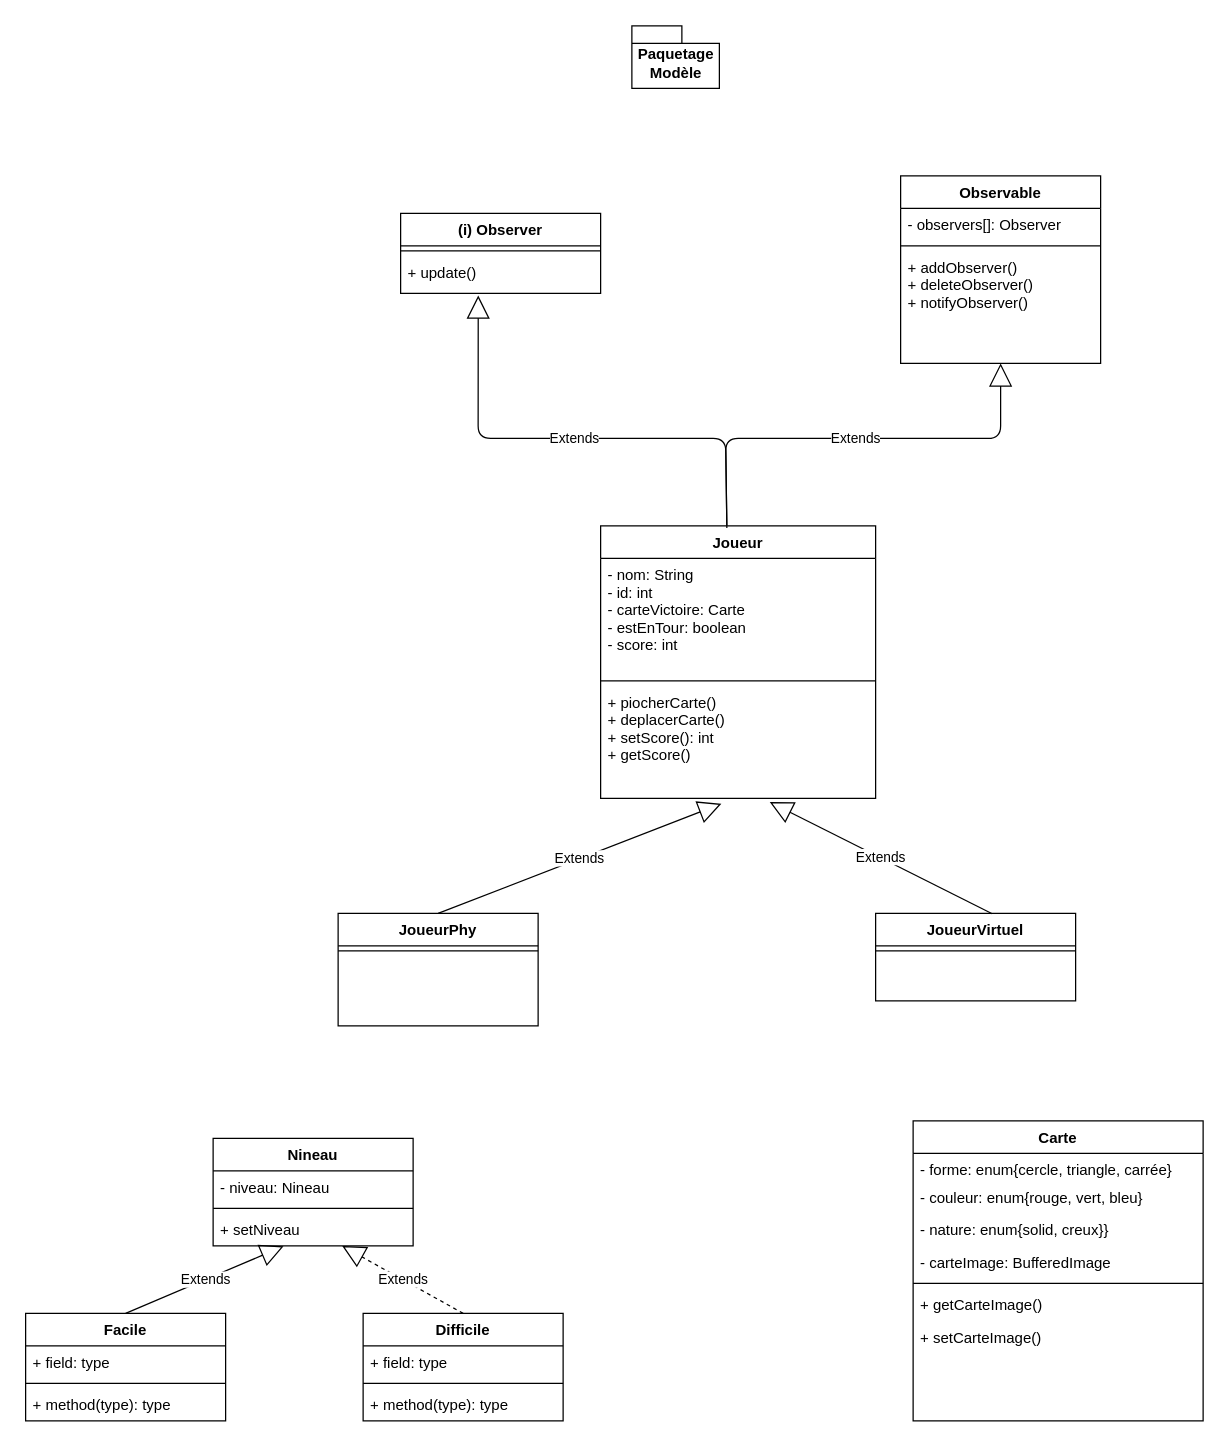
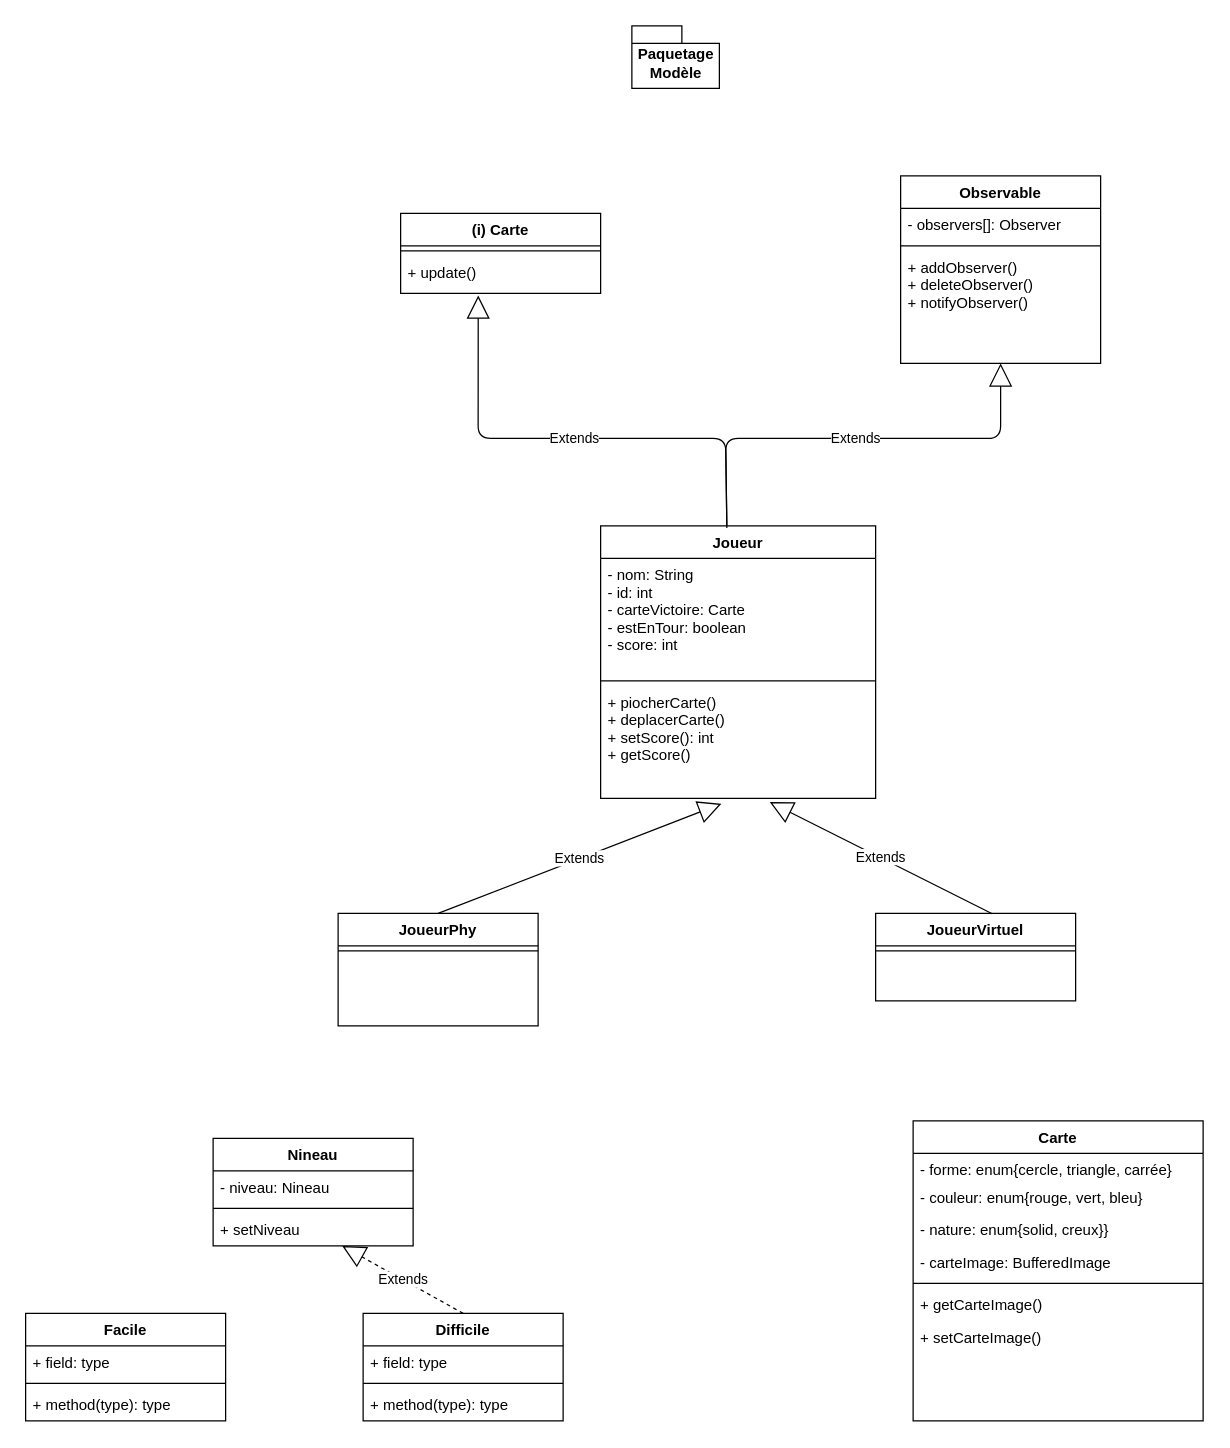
(500, 230) -> (500, 230)
(194, 1284) -> none
